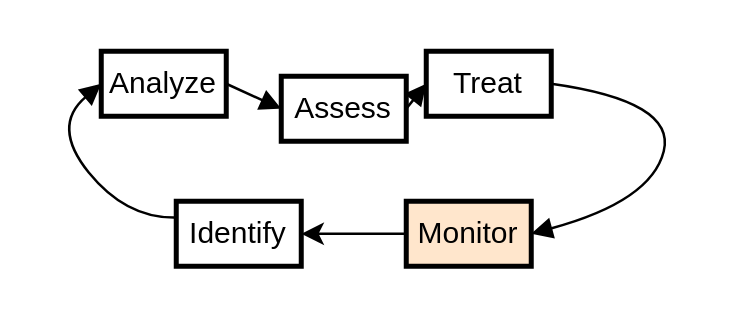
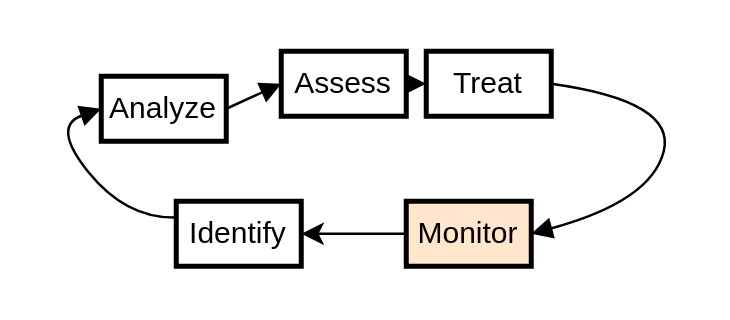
(164, 84) -> (164, 109)
(344, 109) -> (344, 84)
